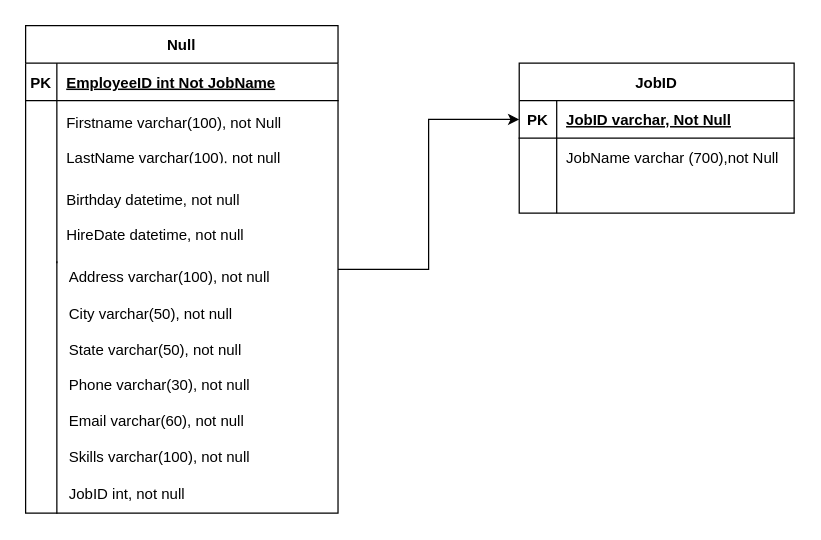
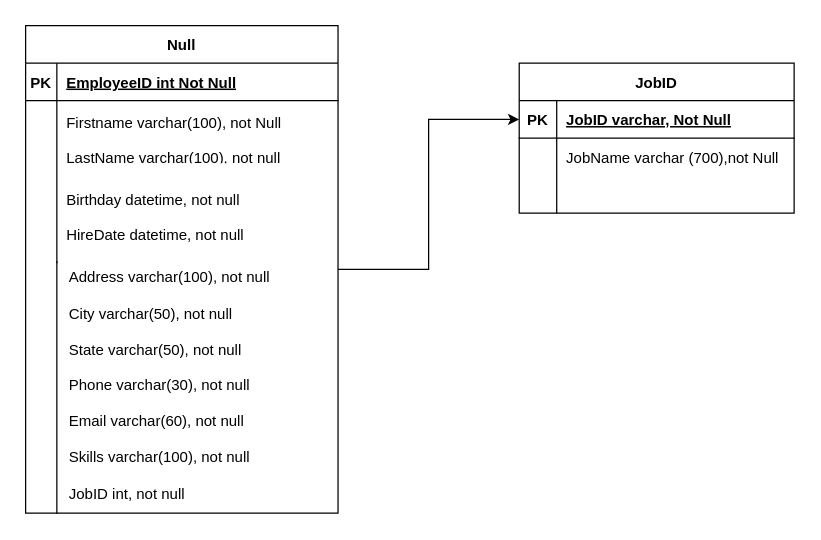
(166, 83) -> (149, 83)
